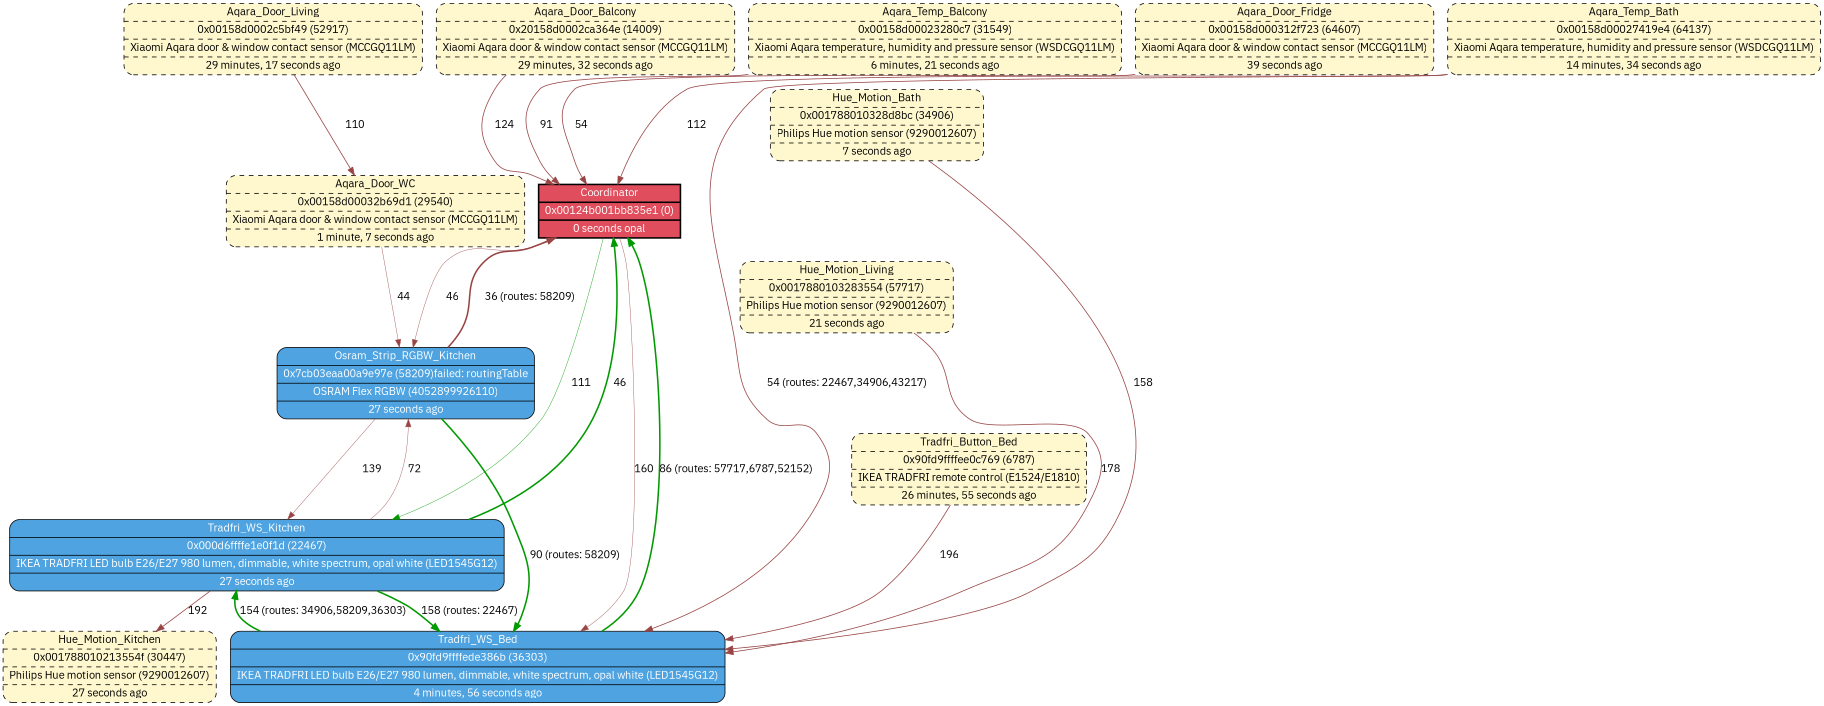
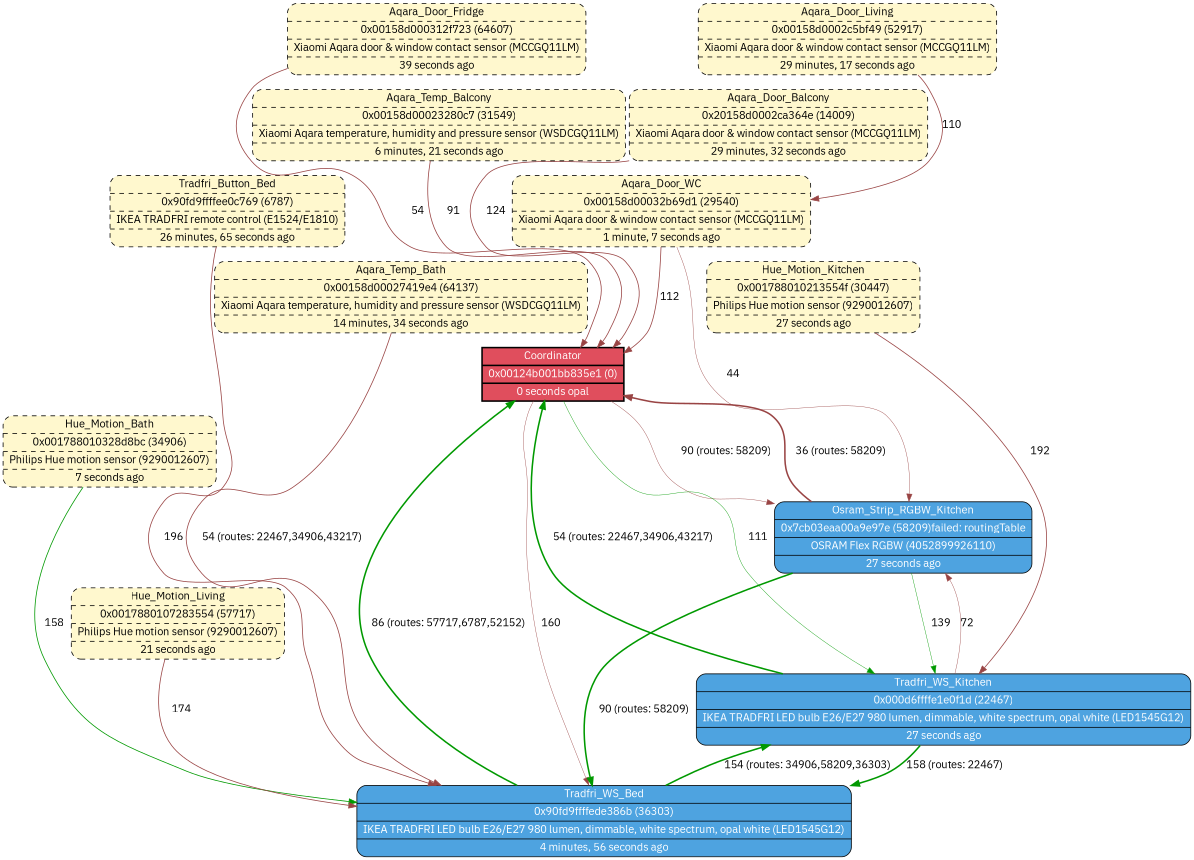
(1011, 76) -> (656, 302)
(847, 288) -> (178, 614)
(453, 297) -> (726, 451)
(620, 383) -> (633, 537)
(334, 466) -> (922, 619)
(1111, 469) -> (181, 710)
(969, 496) -> (227, 238)
(1121, 510) -> (95, 726)
(186, 609) -> (1026, 478)
